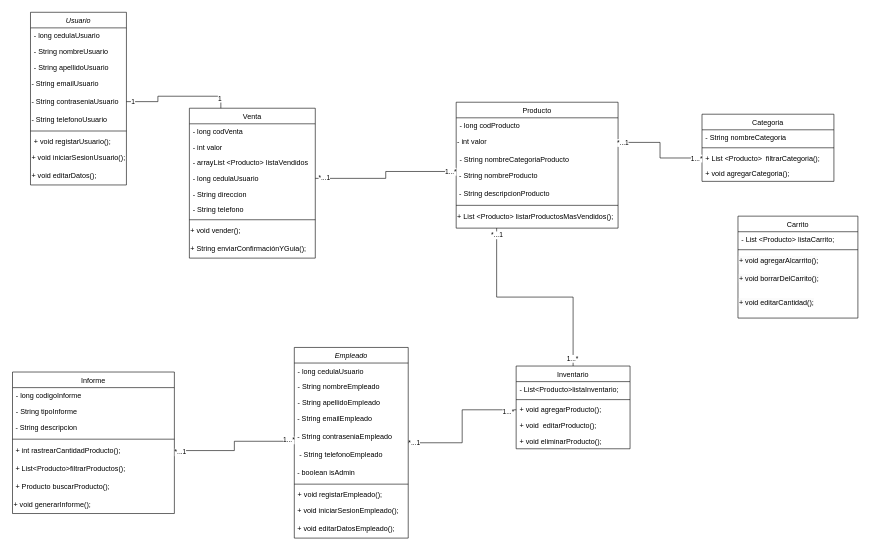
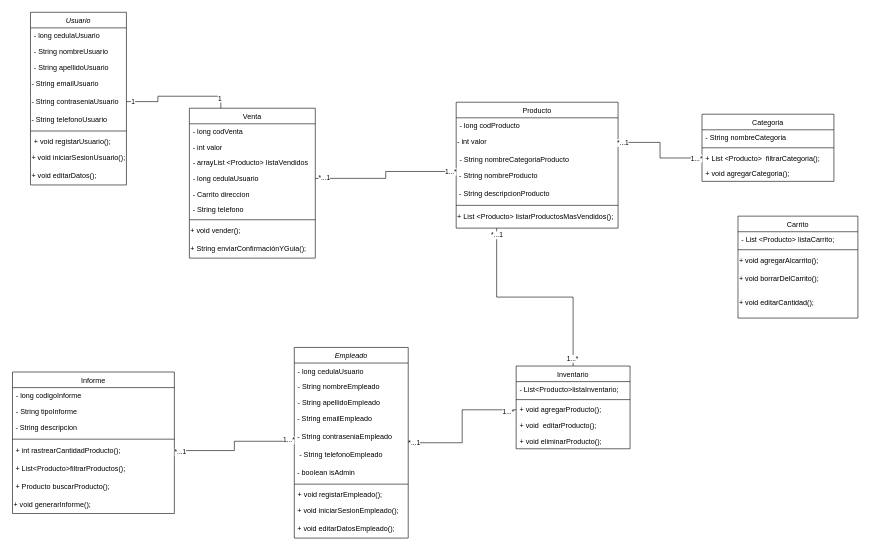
(224, 194) -> (226, 194)
